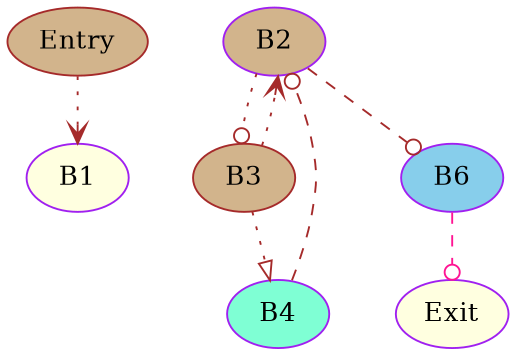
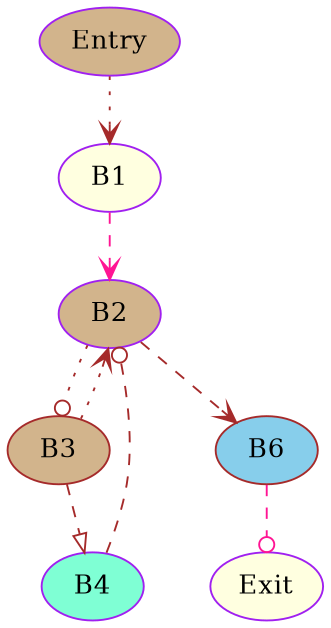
(78, 42) -> (110, 42)
(357, 105) -> (181, 376)
(452, 178) -> (267, 450)
none -> (110, 237)
(259, 237) -> (73, 509)
